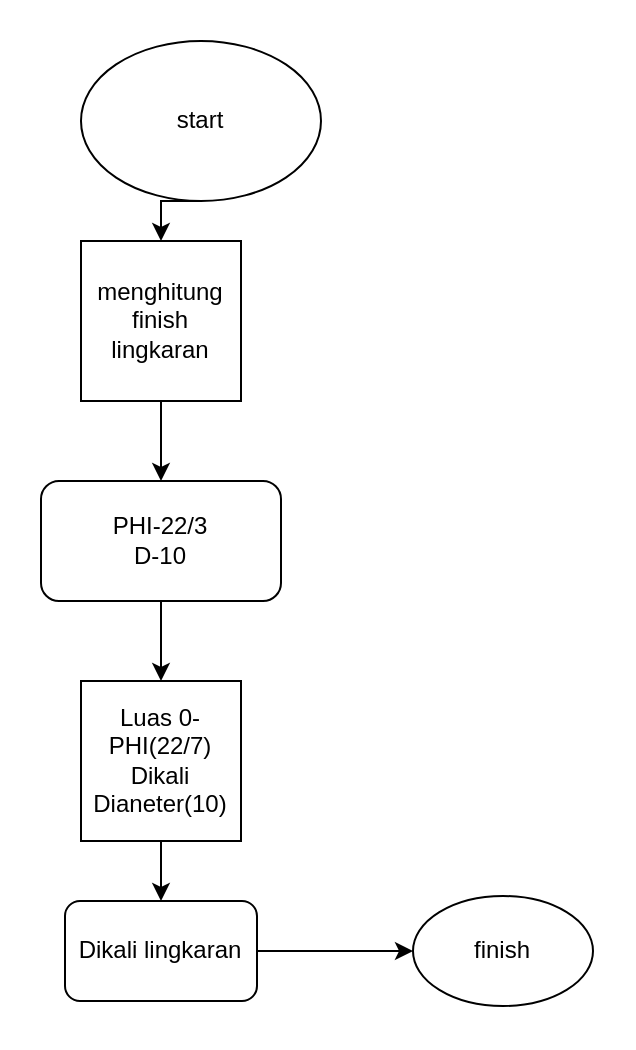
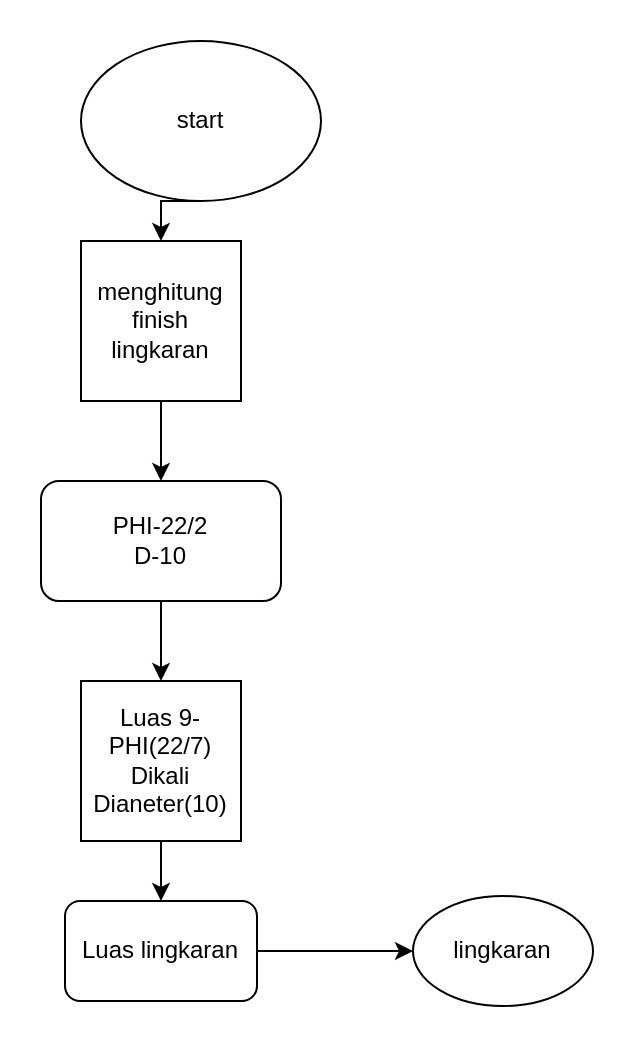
(161, 541) -> (161, 541)
(161, 761) -> (161, 761)
(161, 951) -> (161, 951)
(503, 951) -> (503, 951)
